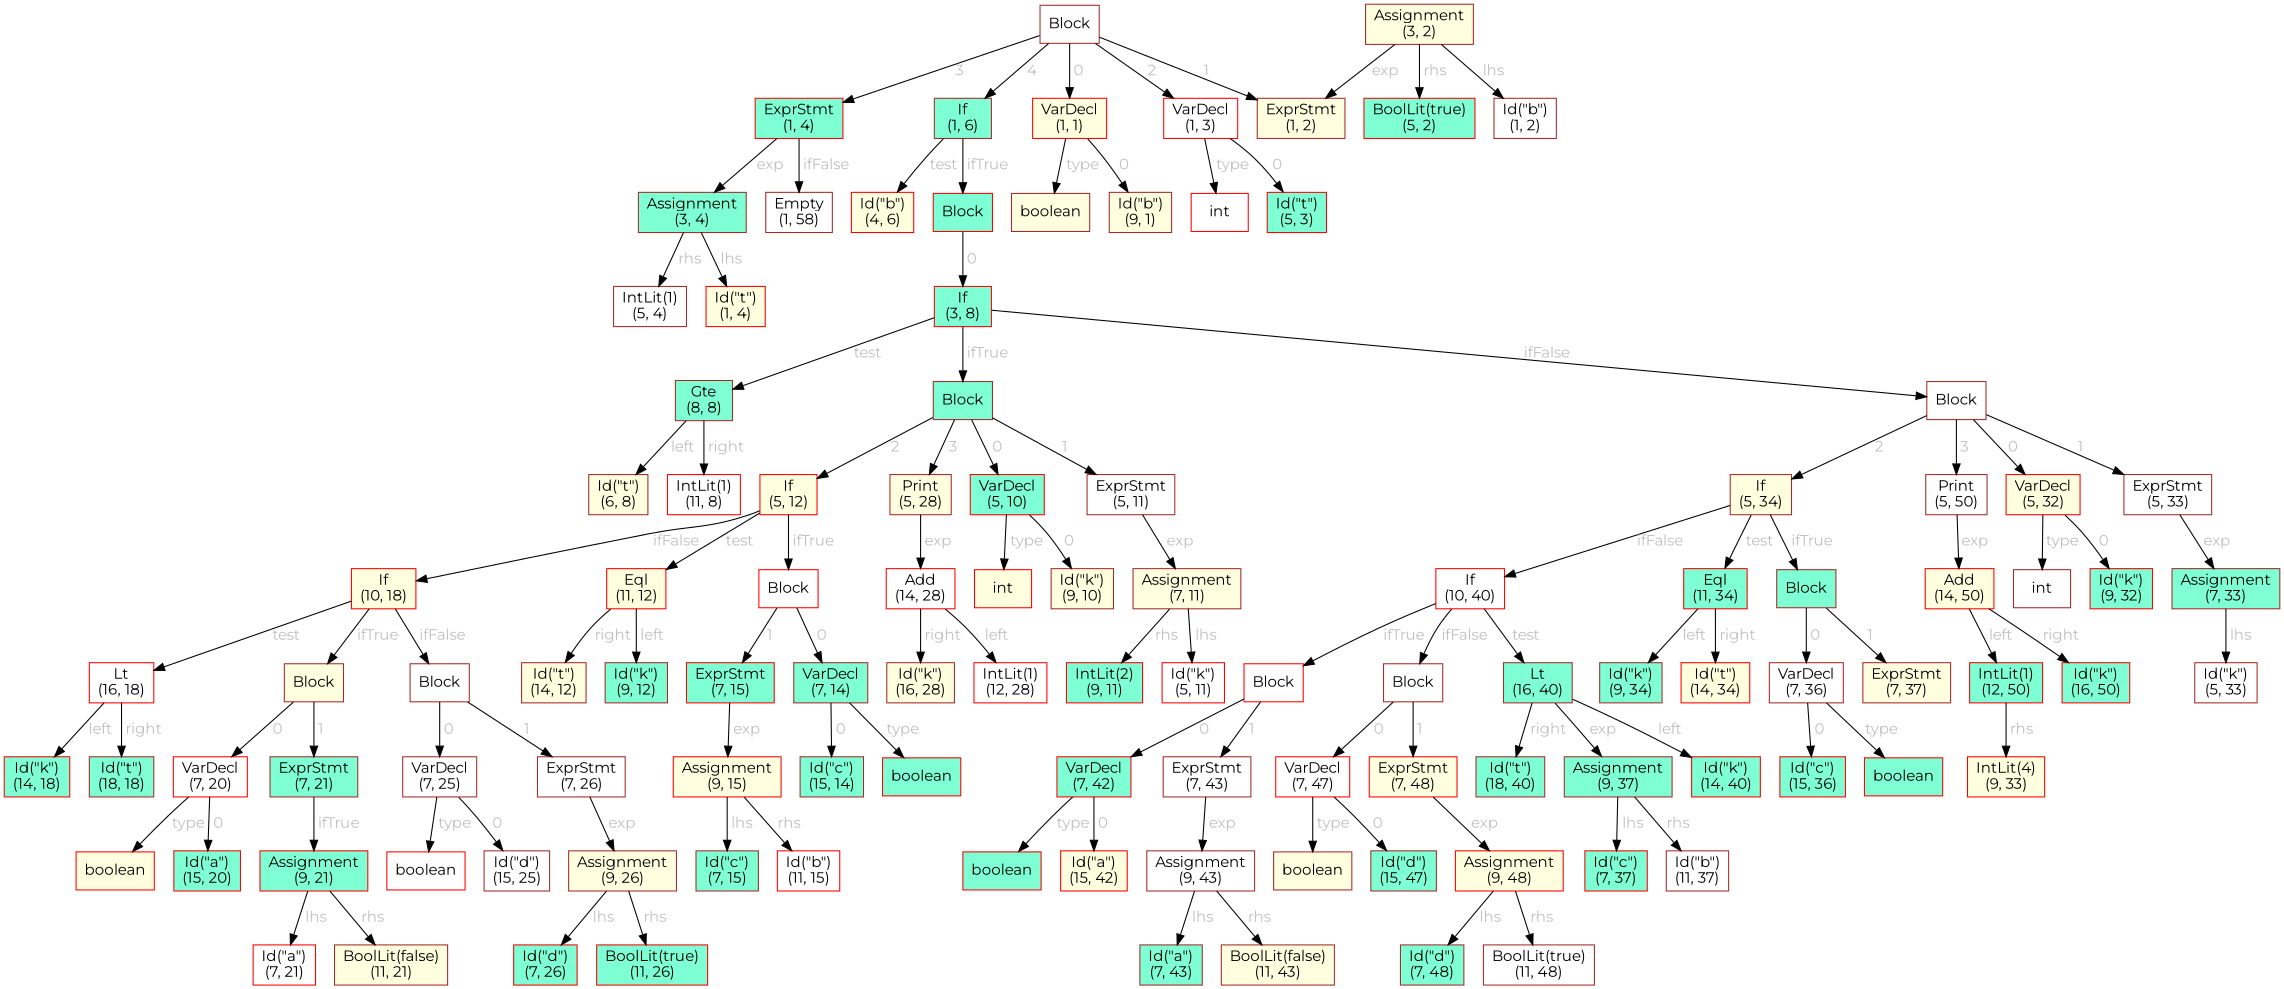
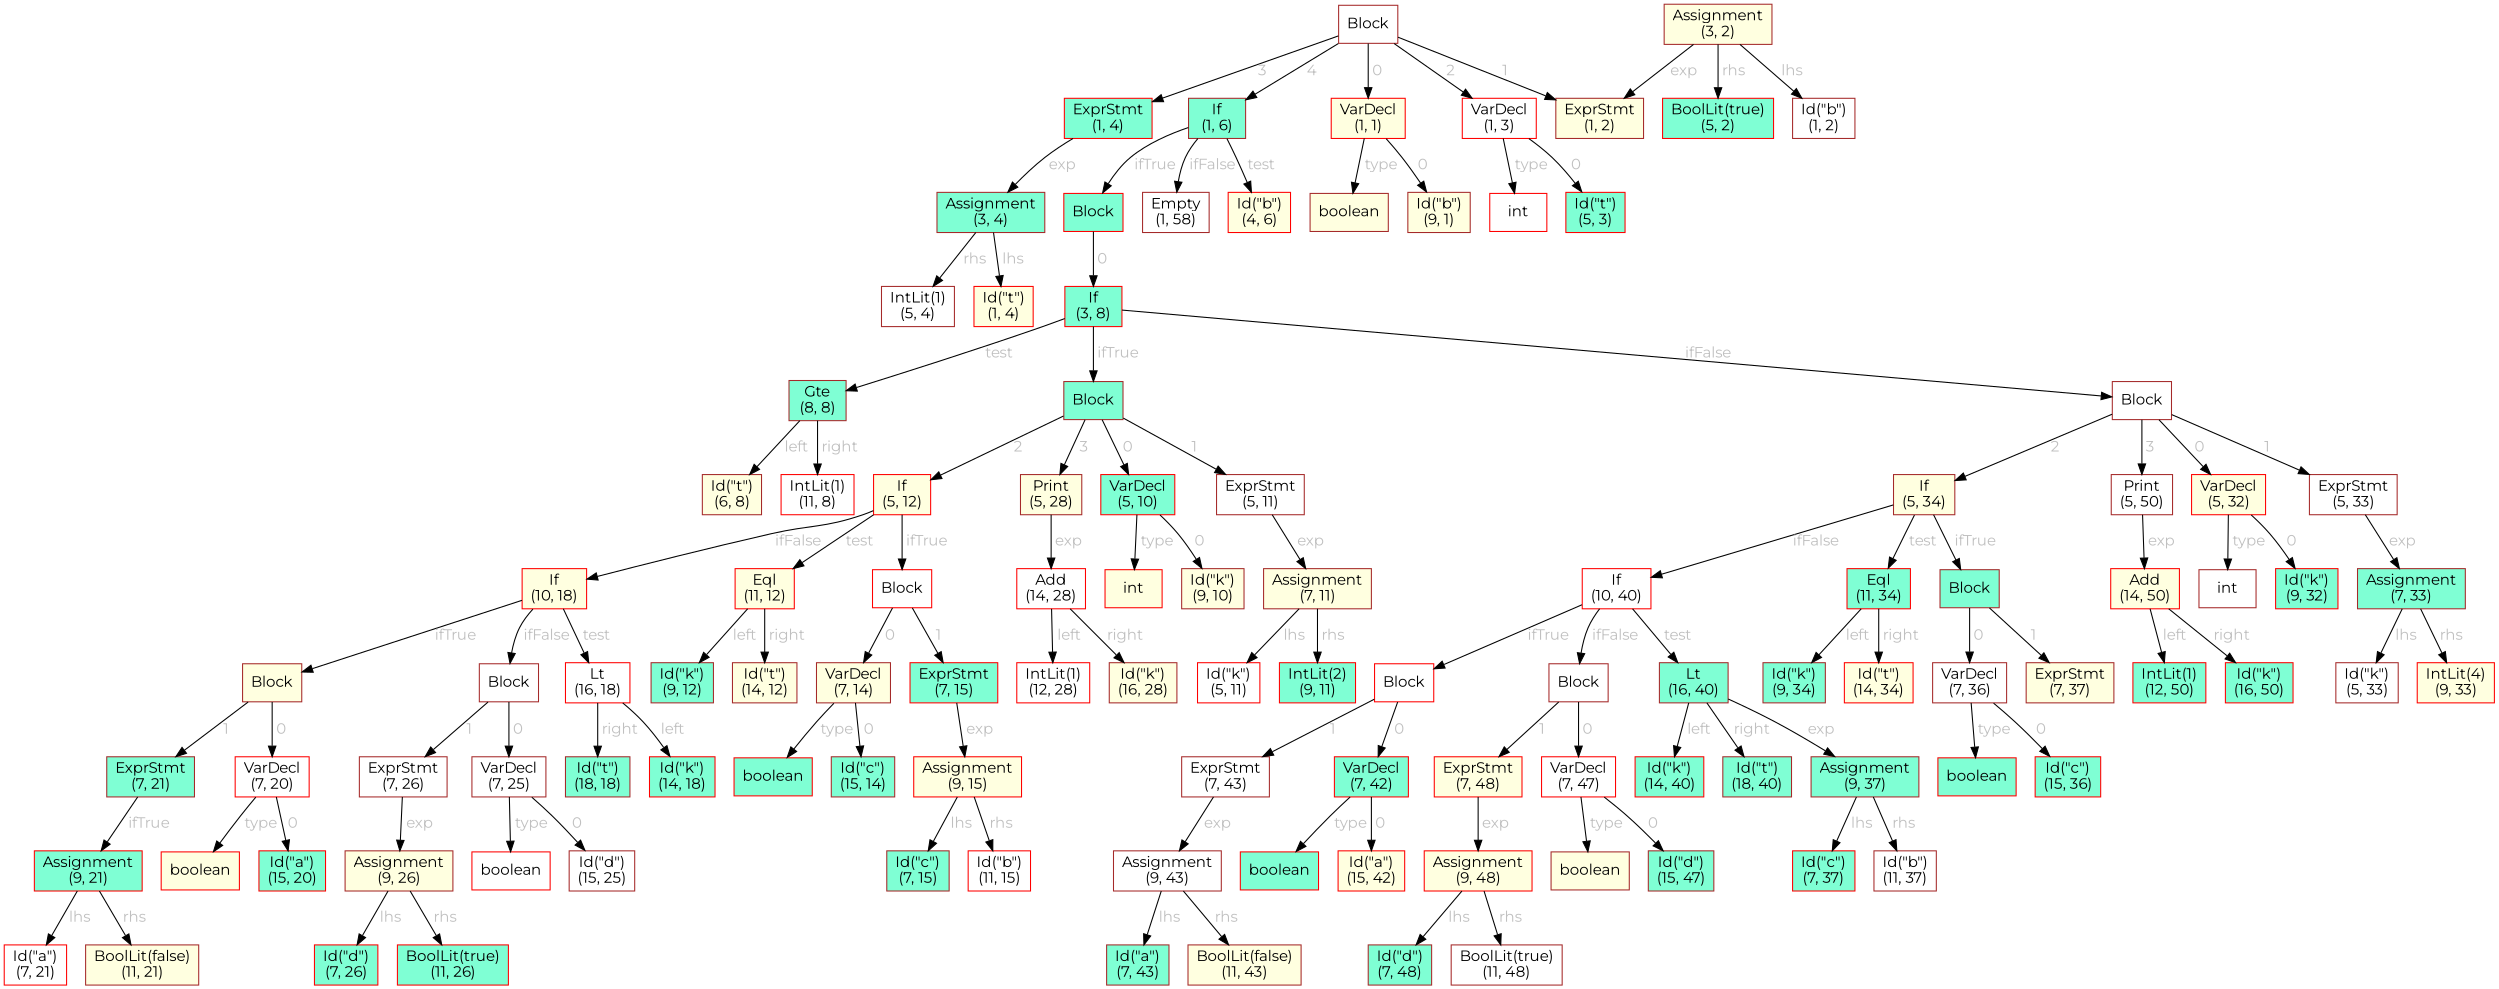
(799, 160) -> (1185, 159)
(831, 683) -> (853, 683)
(2006, 724) -> (2431, 631)
